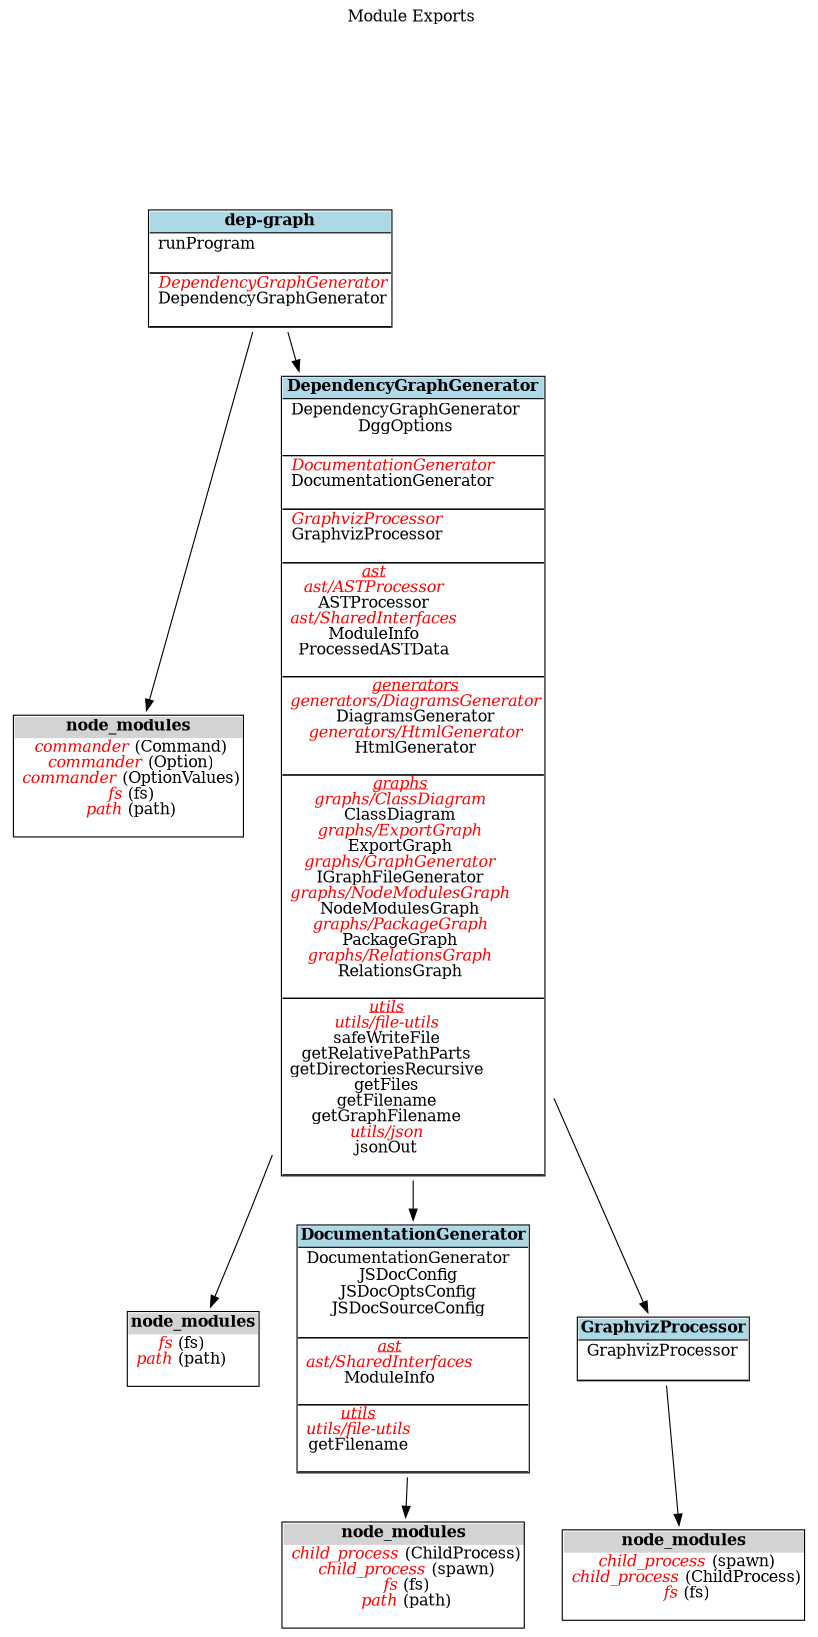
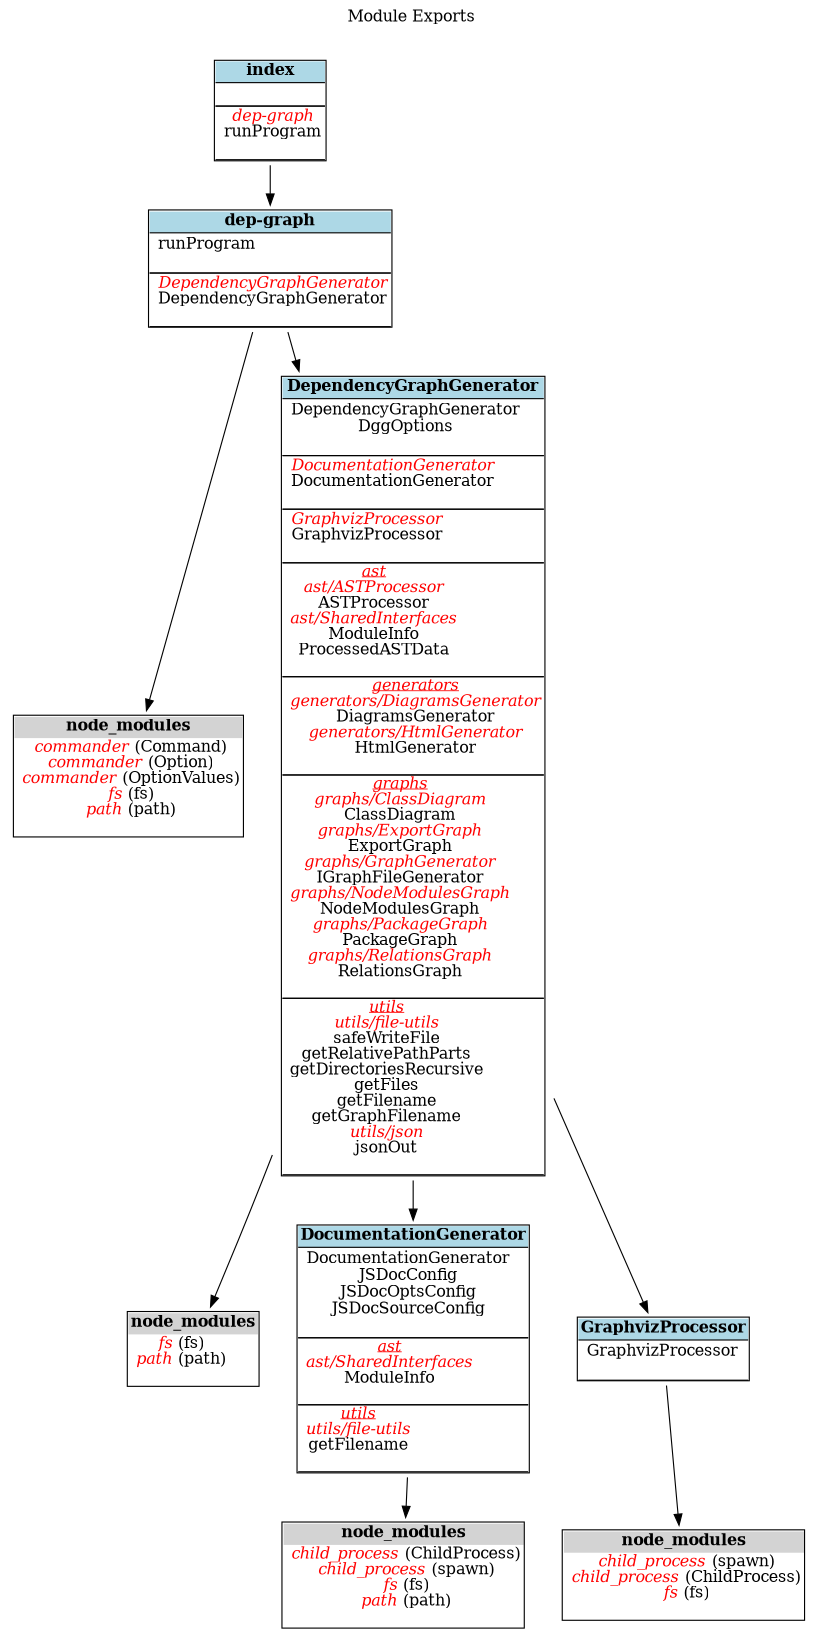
none -> (270, 111)
